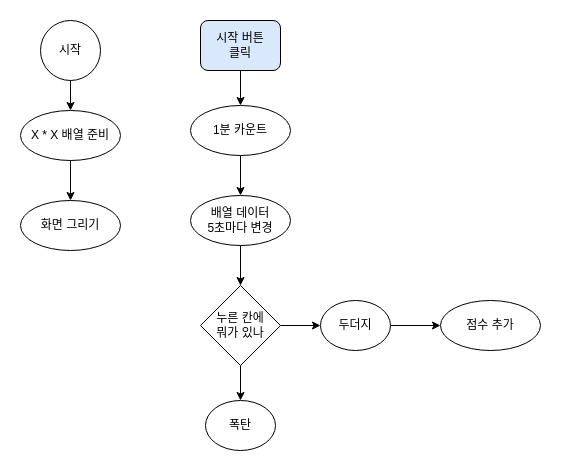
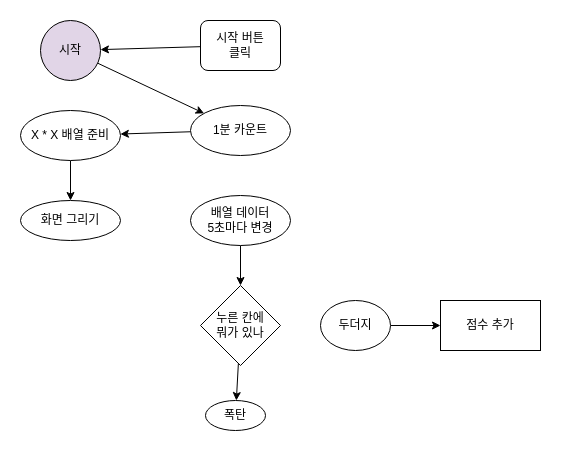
(241, 46) -> (241, 46)
(71, 51) -> (71, 51)
(241, 85) -> (154, 48)
(71, 92) -> (148, 87)
(241, 172) -> (159, 133)
(71, 226) -> (71, 221)
(297, 326) -> none
(491, 326) -> (491, 326)
(241, 426) -> (236, 416)
